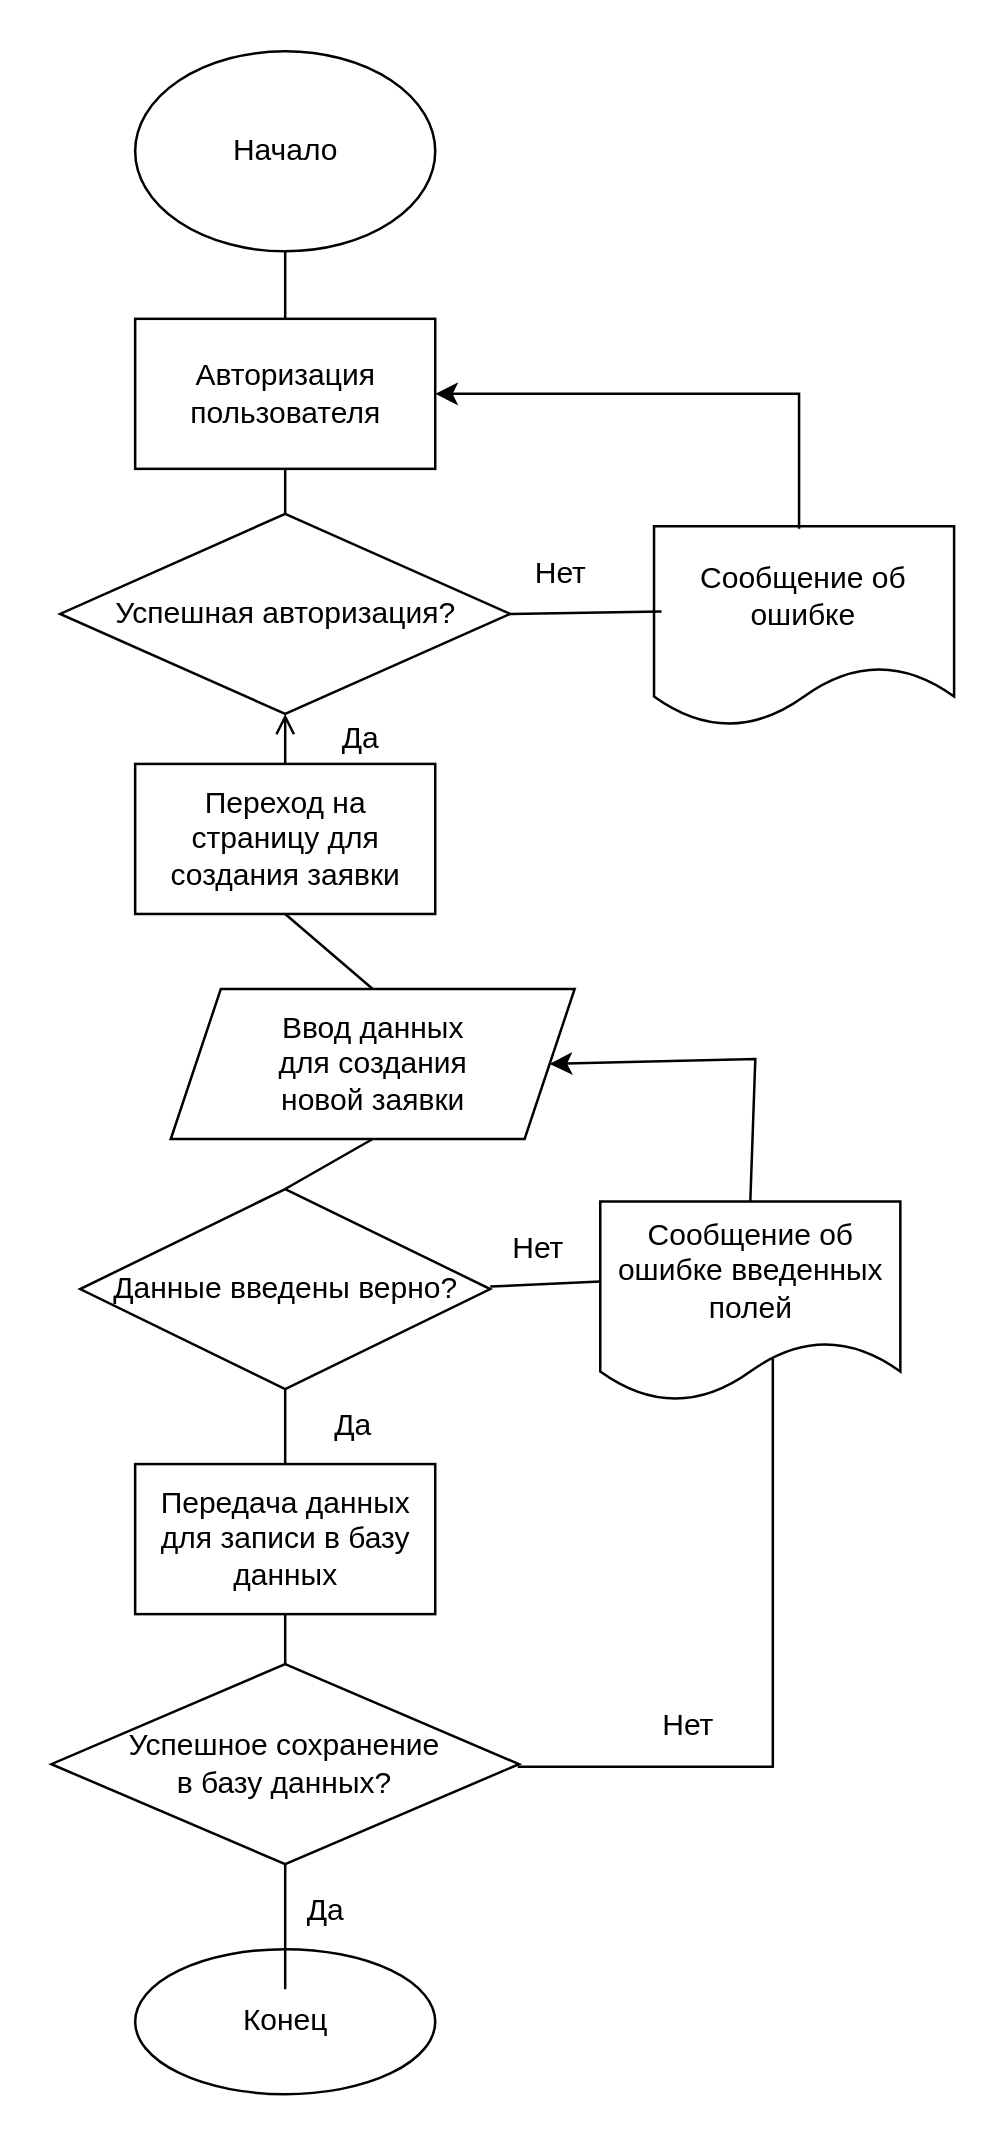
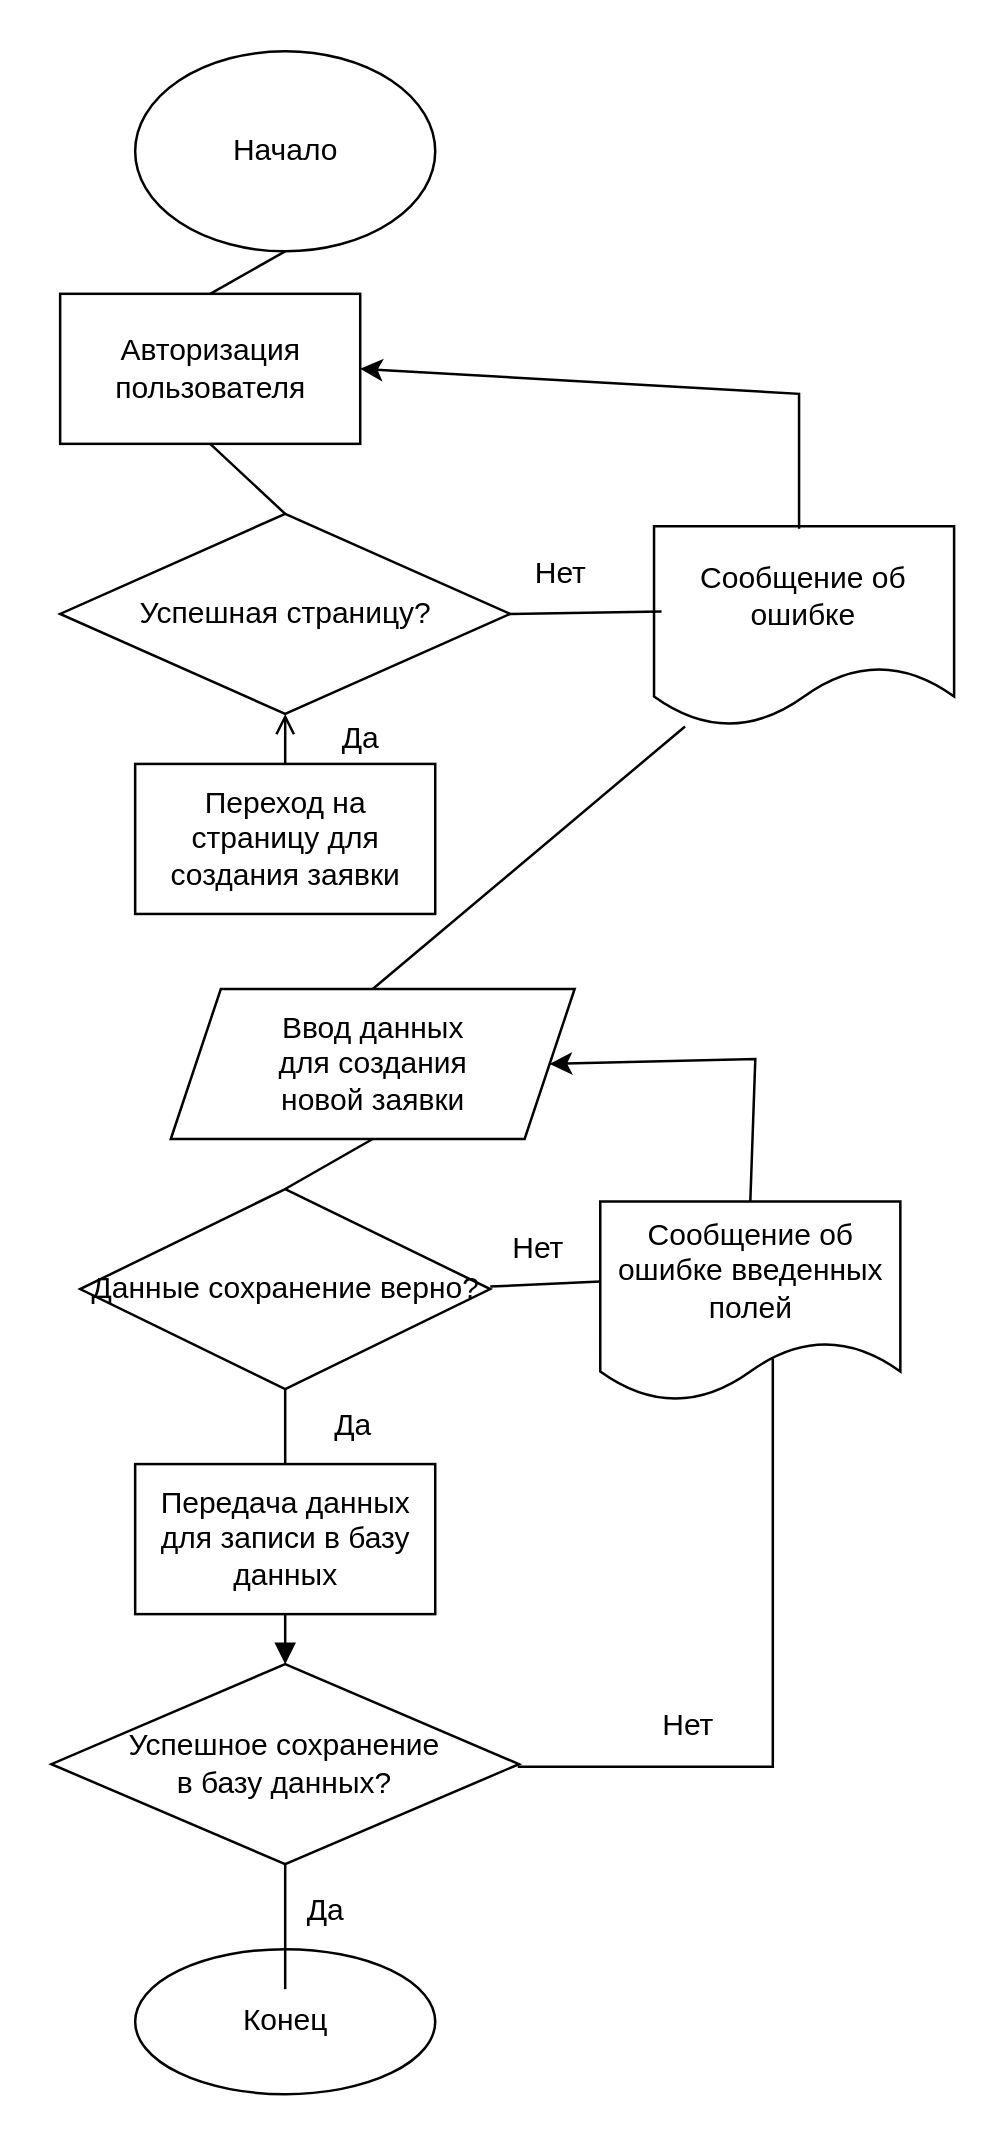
(285, 394) -> (210, 369)
(286, 614) -> (286, 614)
(329, 952) -> (528, 858)
(286, 1289) -> (286, 1289)
(285, 1651) -> (285, 1641)
